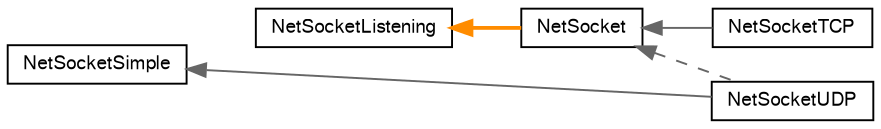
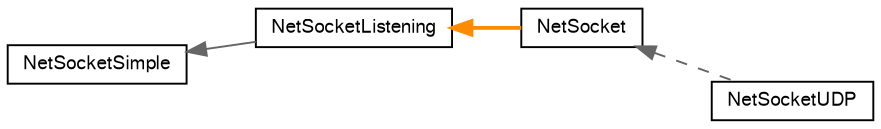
(793, 28) -> none
(459, 83) -> (231, 45)
